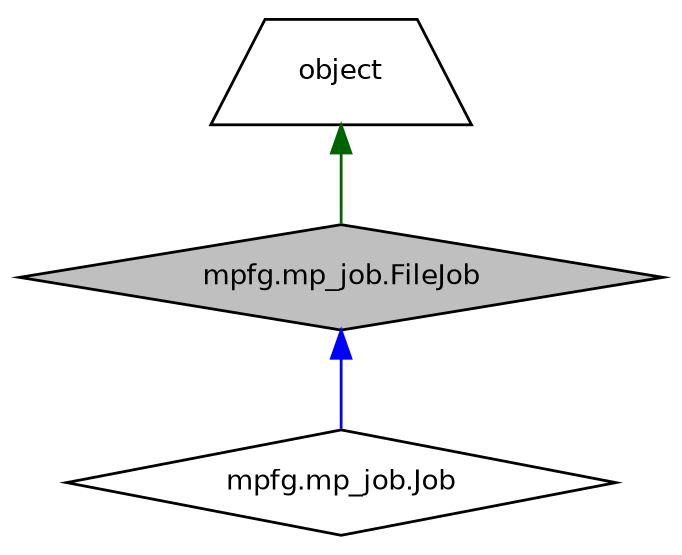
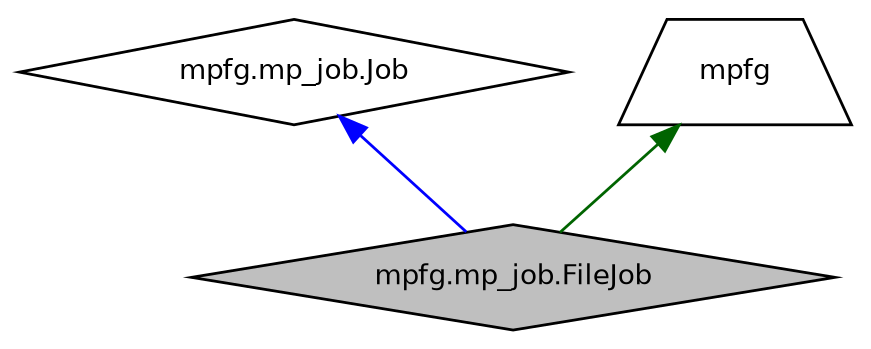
(341, 72) -> (735, 72)
(341, 394) -> (413, 184)
